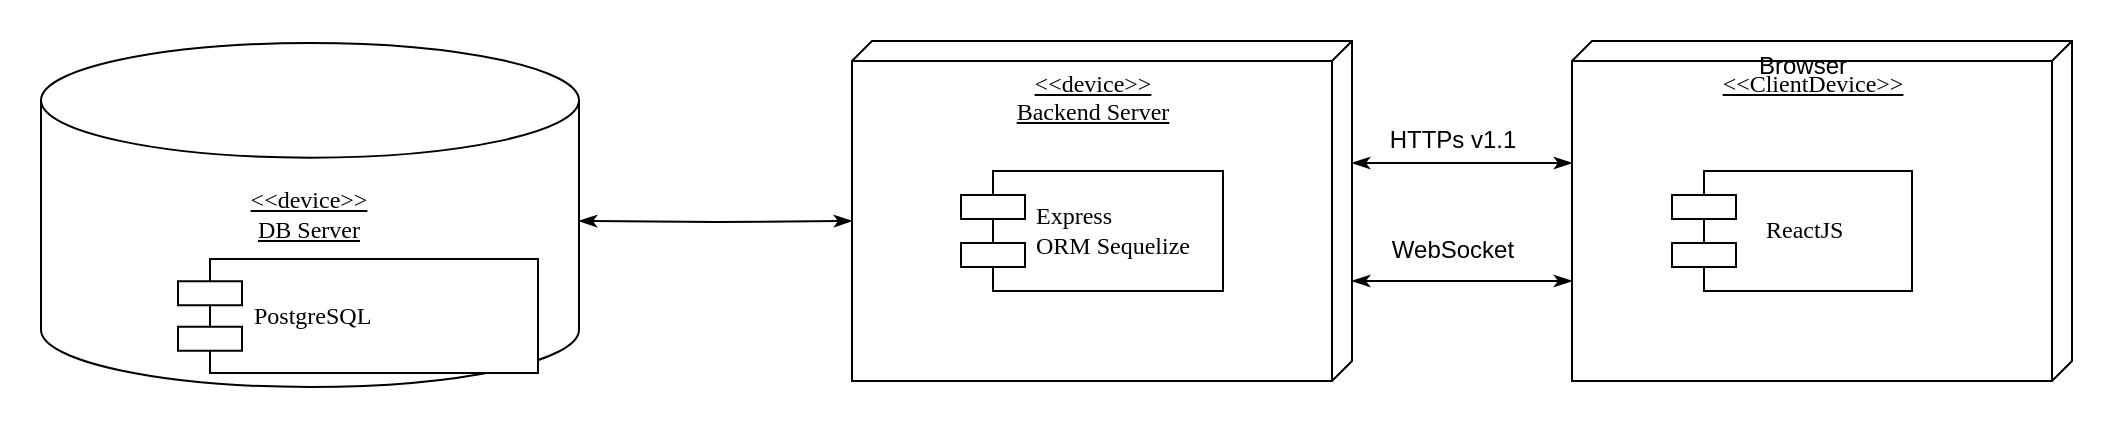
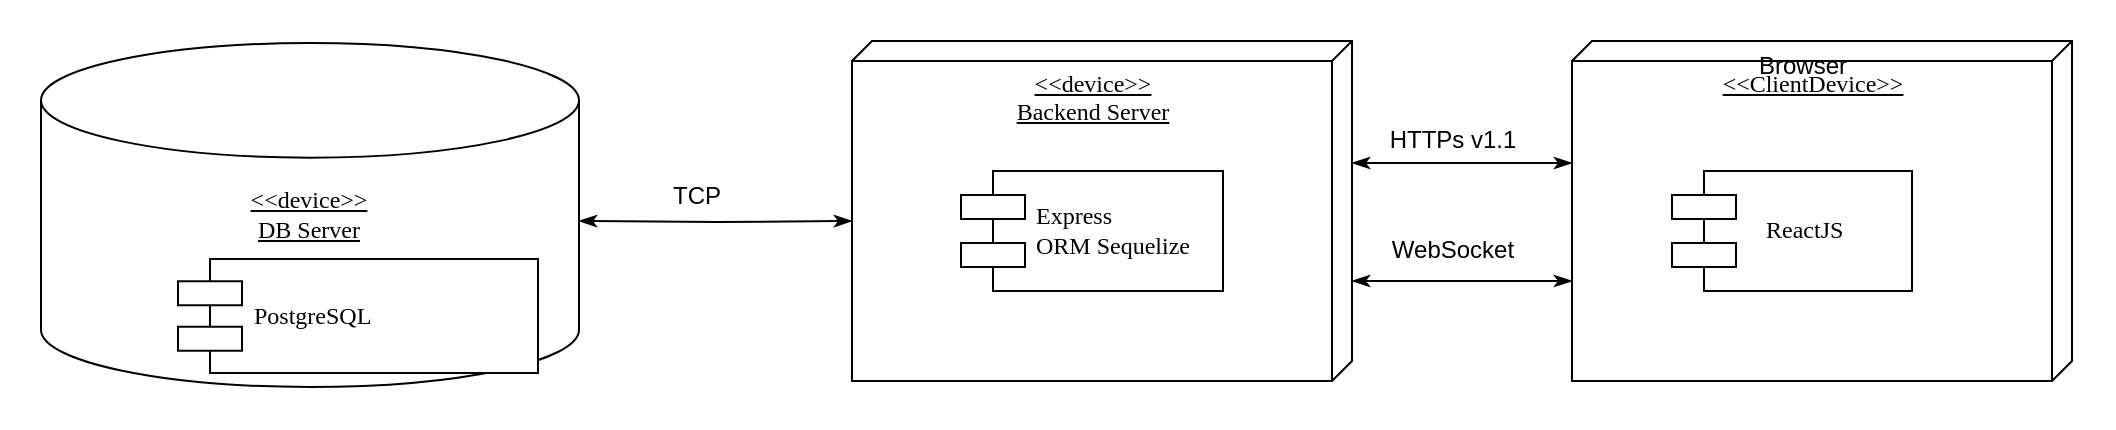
none -> (697, 197)
